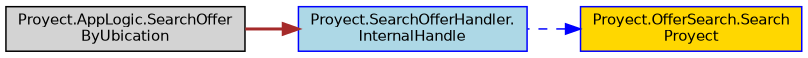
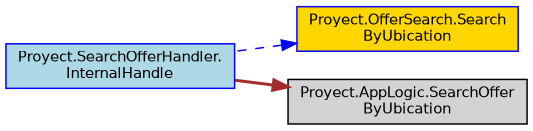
(264, 29) -> (254, 83)
(691, 29) -> (408, 29)
